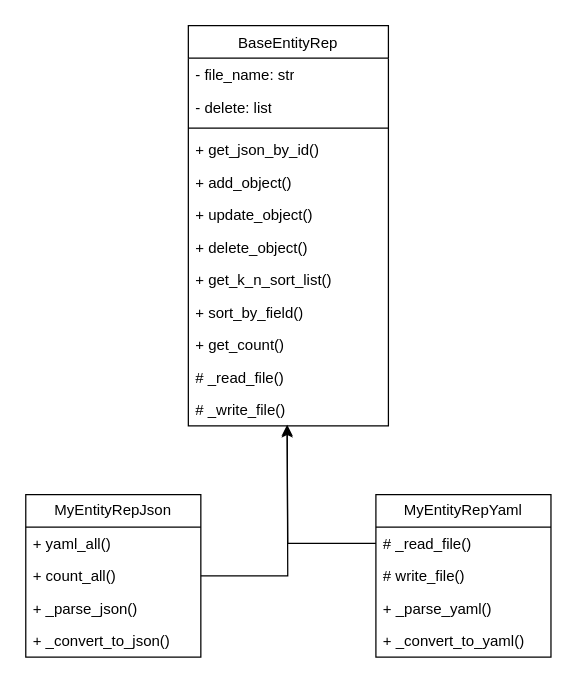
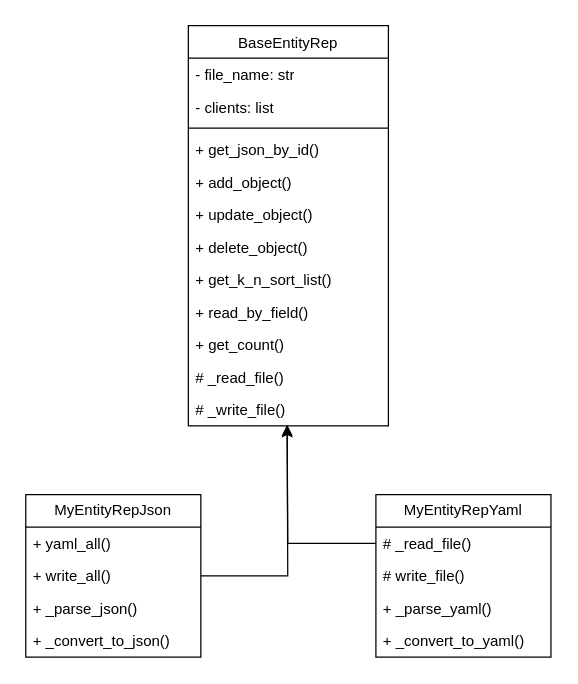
(243, 108) -> (245, 108)
(261, 313) -> (261, 313)
(82, 577) -> (80, 577)
